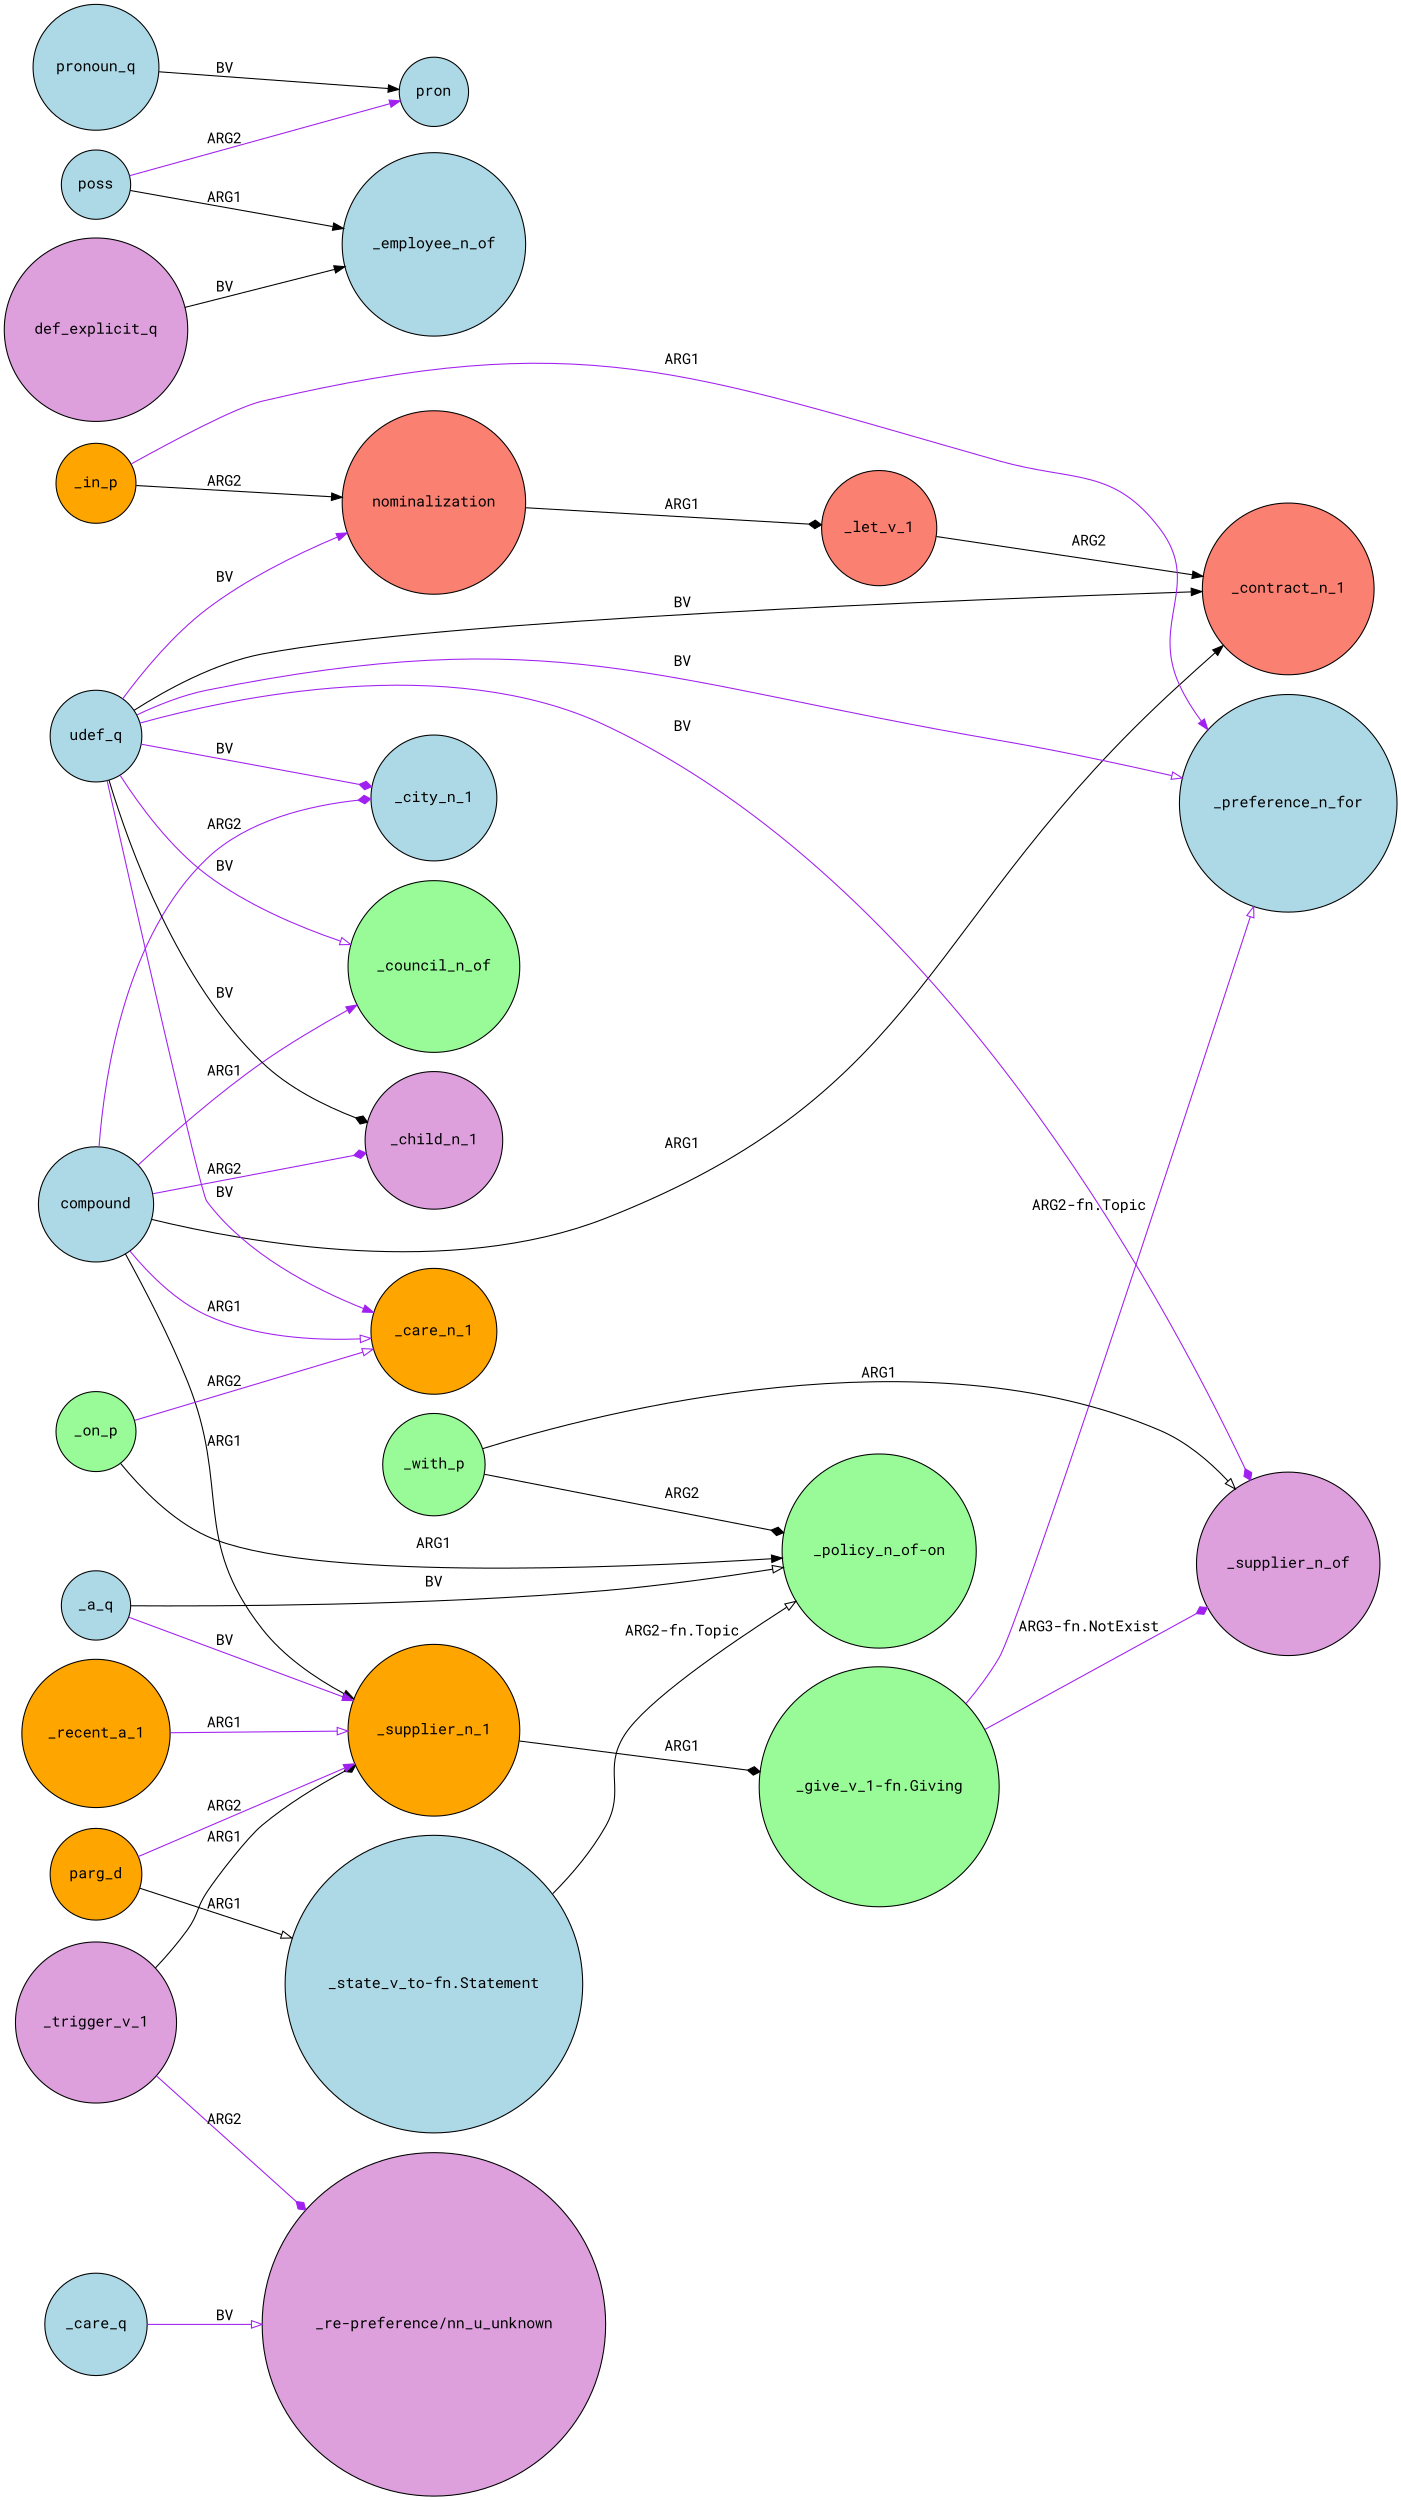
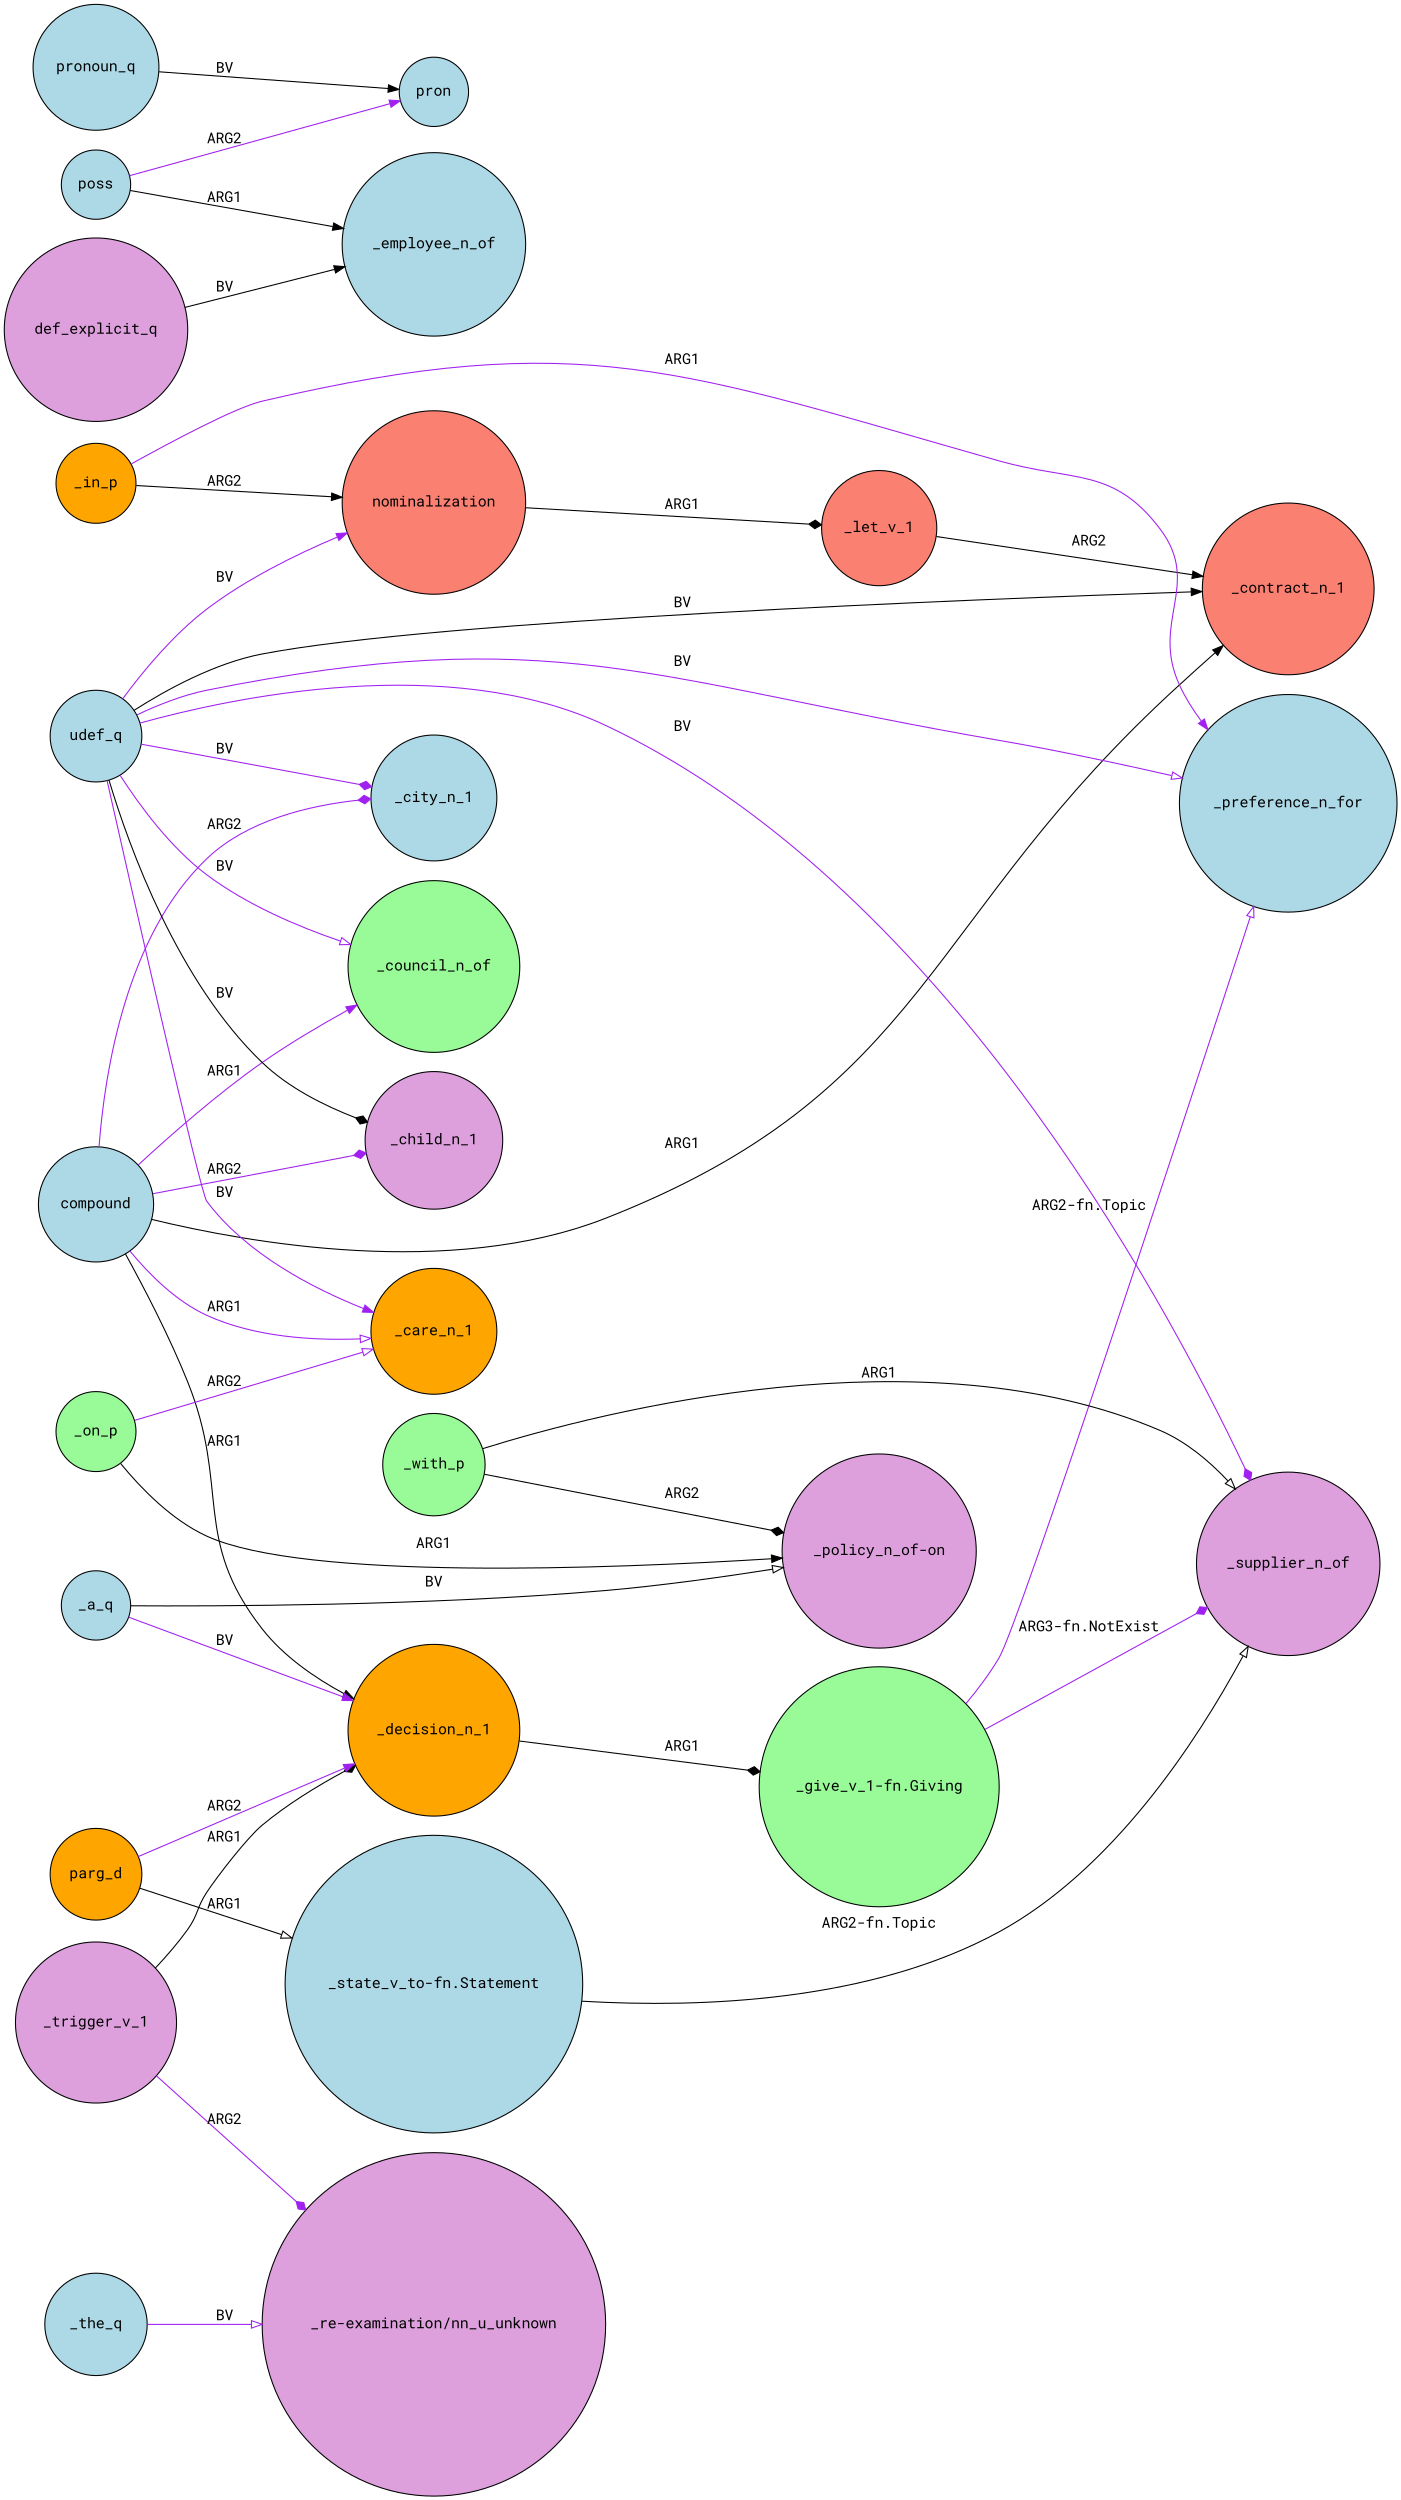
(879, 1551) -> (879, 1551)
(633, 1725) -> (974, 1944)
(434, 1730) -> (434, 1730)
(96, 1733) -> none
(96, 2324) -> (96, 2324)
(434, 2324) -> (434, 2324)
